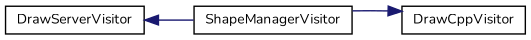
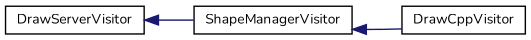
(370, 11) -> (384, 29)
